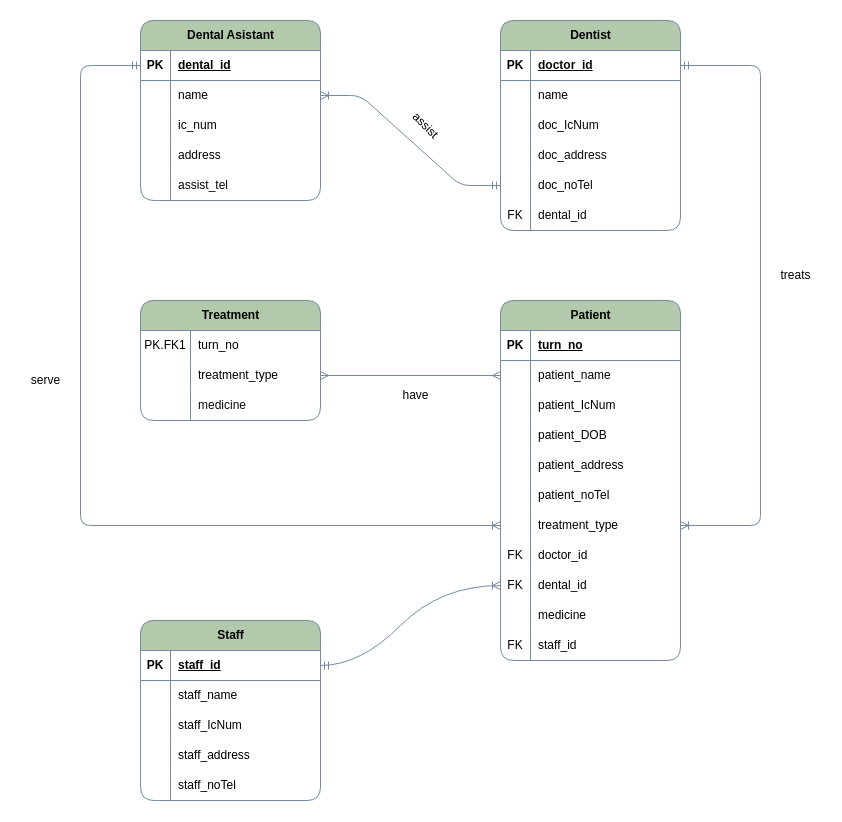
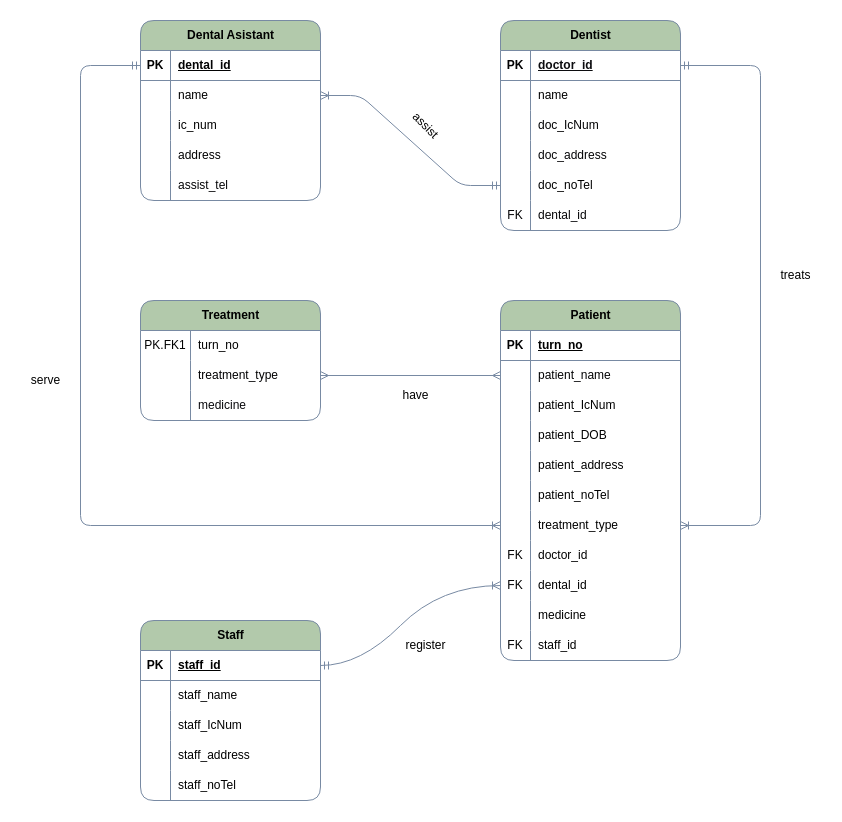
none -> (426, 646)
